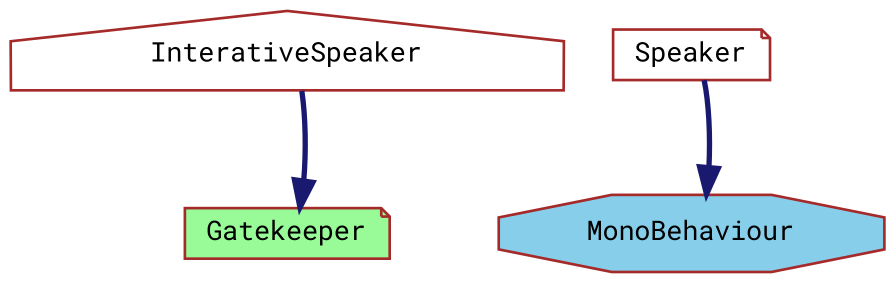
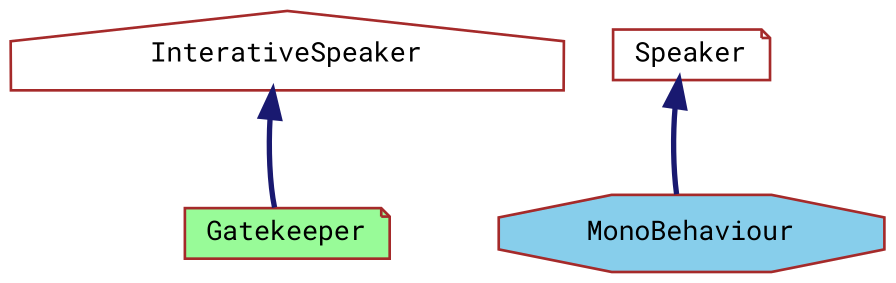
(709, 123) -> (674, 151)
(305, 136) -> (270, 163)
